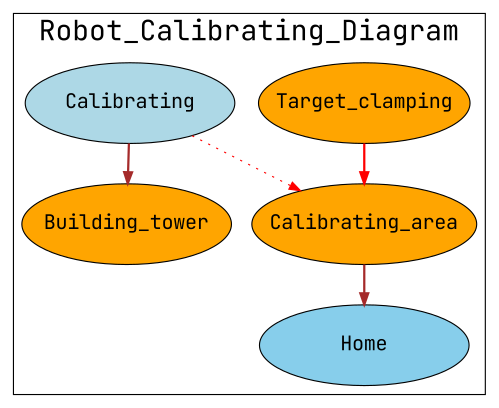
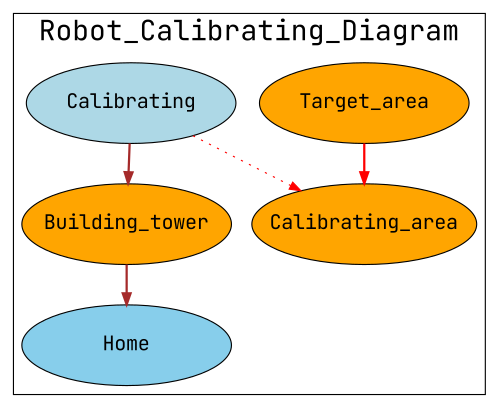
(364, 103) -> (364, 103)
(364, 279) -> (127, 279)
